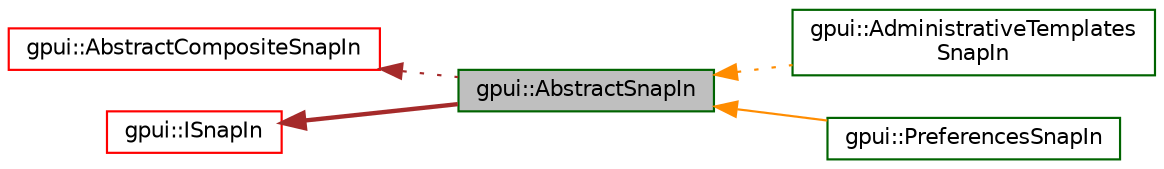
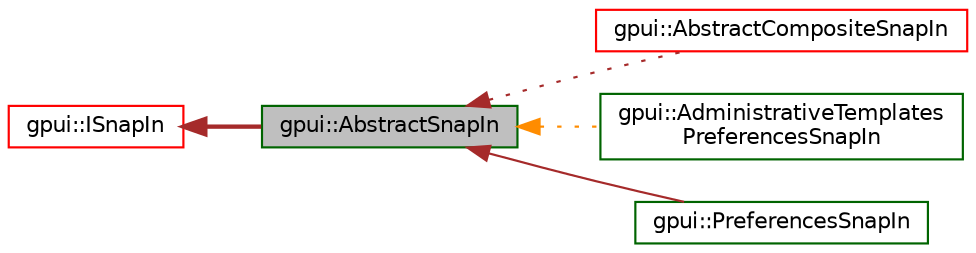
(974, 43) -> (782, 127)
(430, 74) -> (586, 75)
(782, 115) -> (586, 179)
